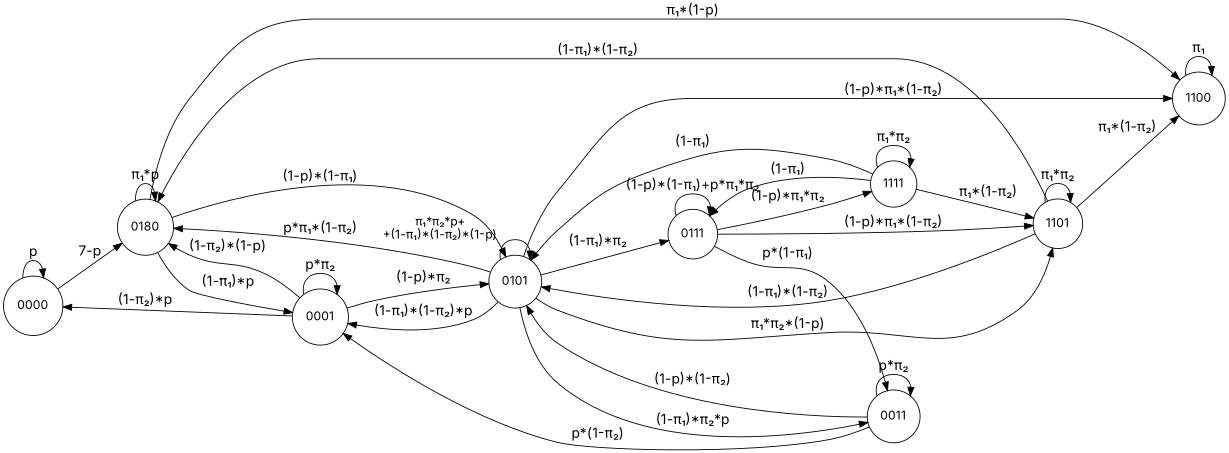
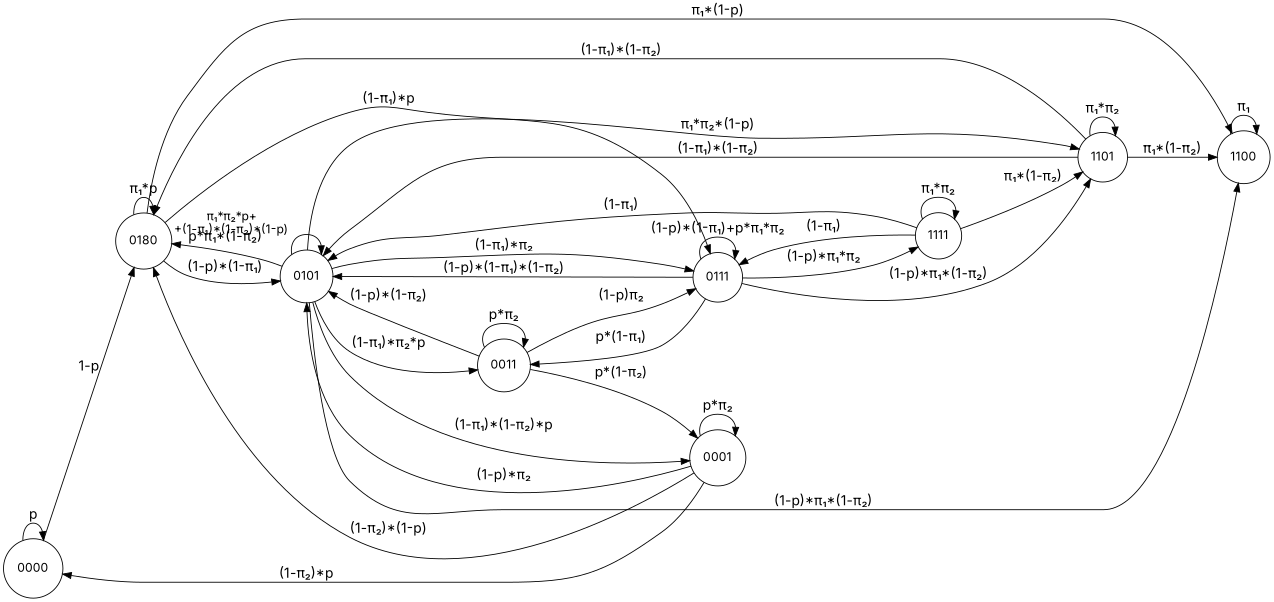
(90, 252) -> (89, 367)
none -> (517, 277)
(212, 297) -> (446, 114)
none -> (606, 318)
